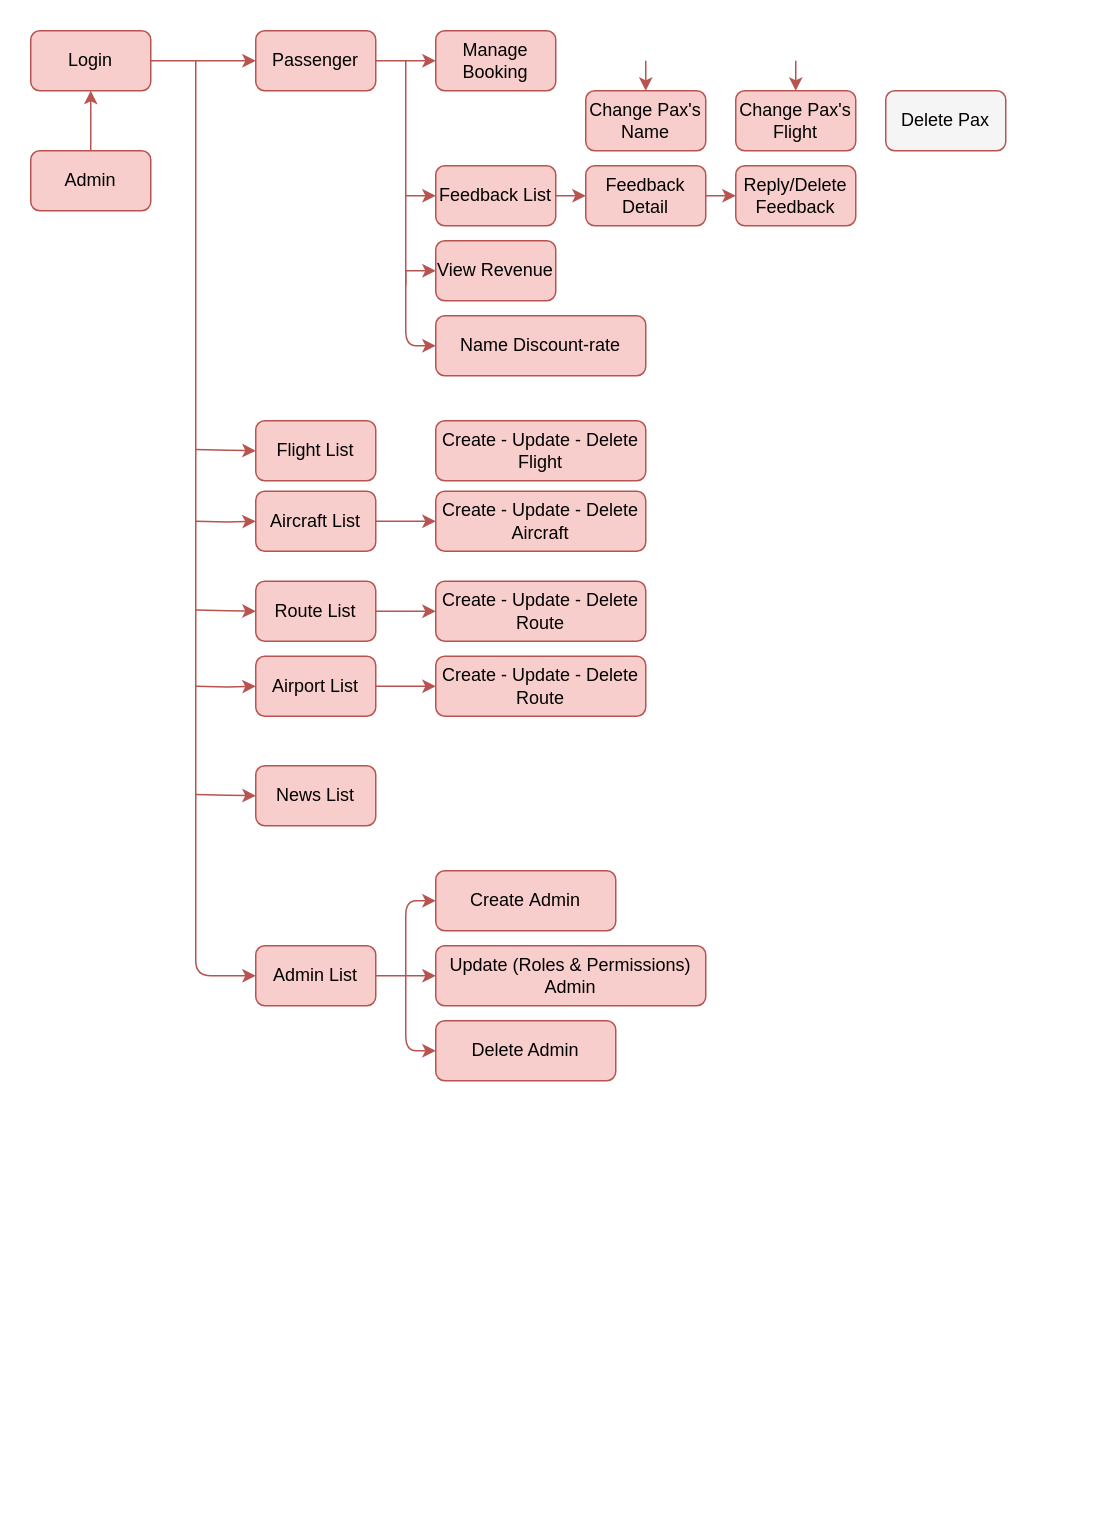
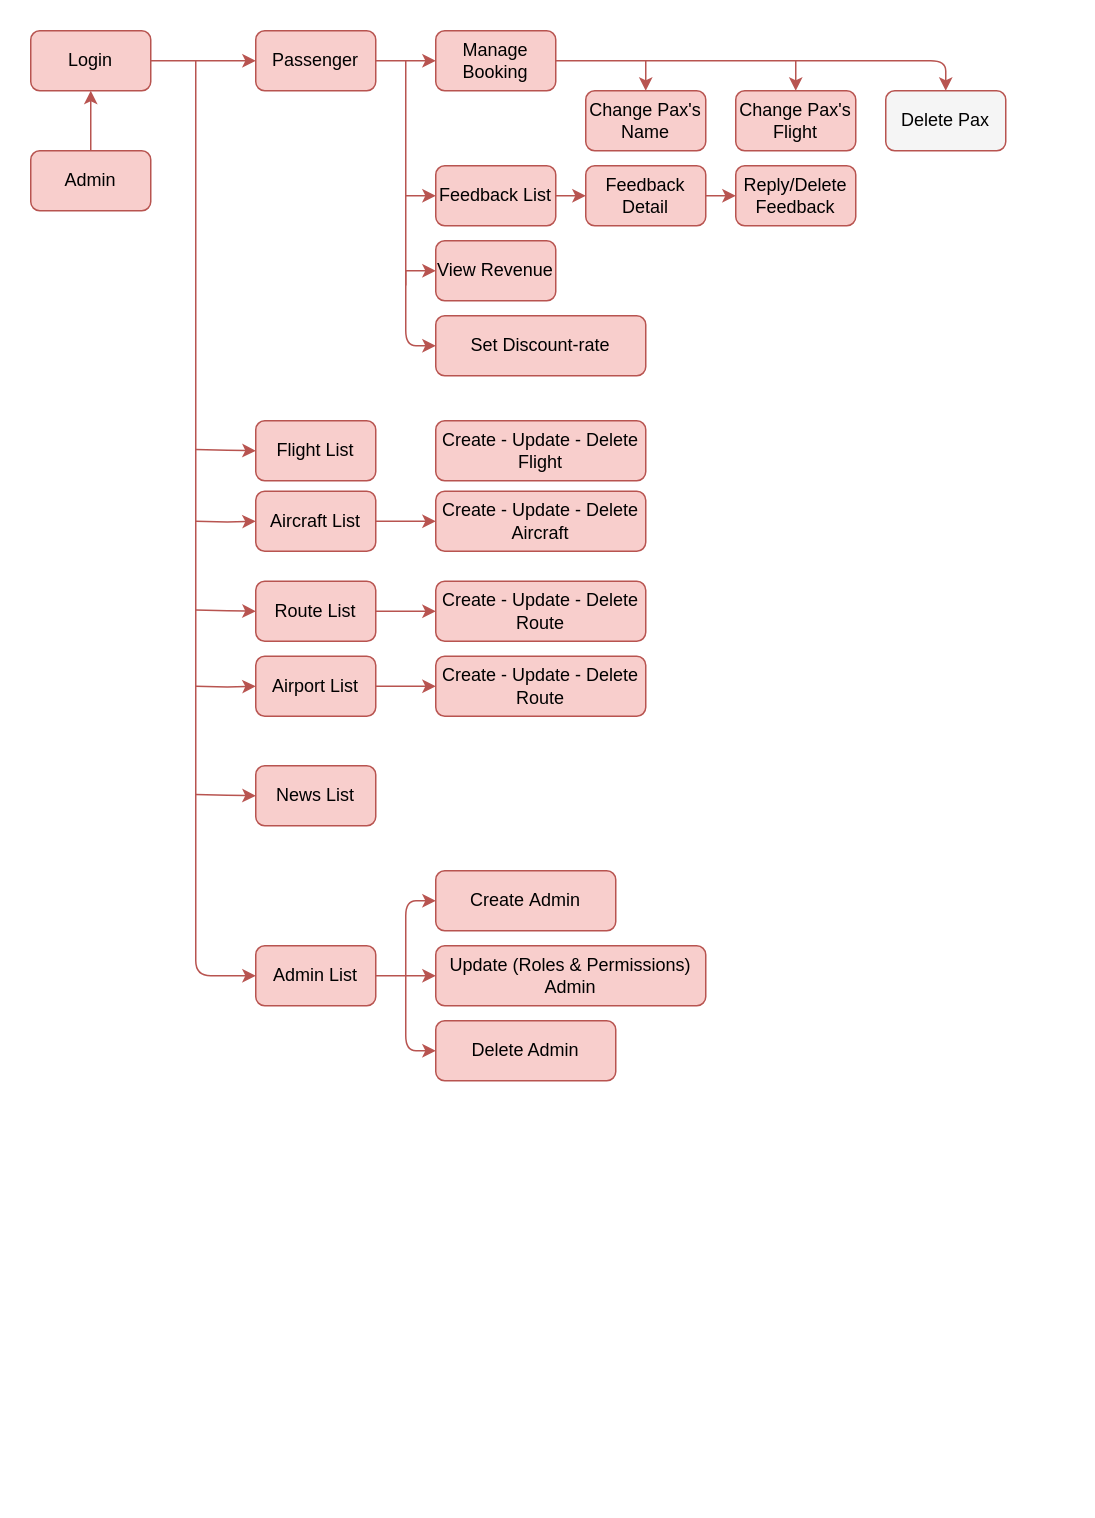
none -> (755, 61)
(541, 346) -> (541, 346)
